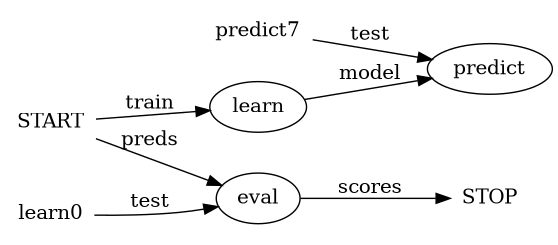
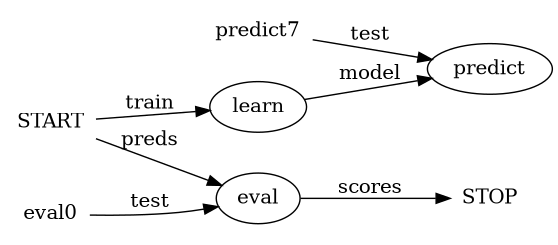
(51, 214) -> (51, 214)
